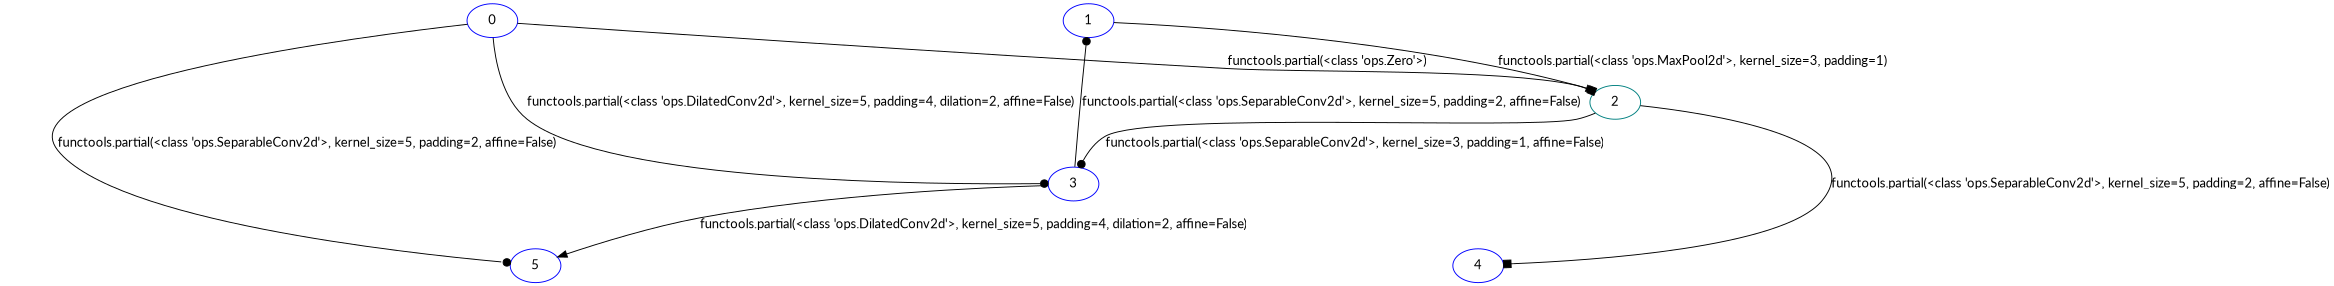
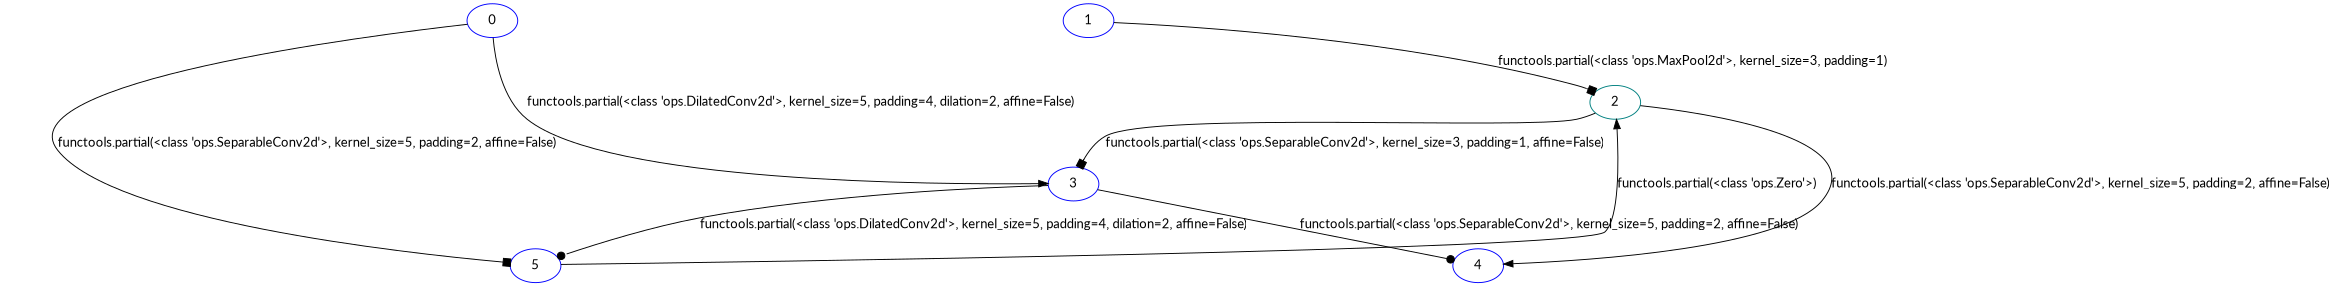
(1052, 58) -> (1136, 254)
(1080, 106) -> (1272, 224)
(1334, 122) -> (1334, 122)
(62, 153) -> (62, 153)
(734, 172) -> (734, 172)
(805, 202) -> (805, 202)
(1788, 222) -> (1788, 222)
